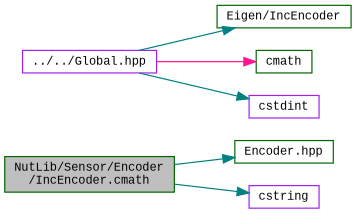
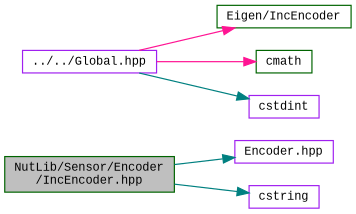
(181, 40) -> (181, 40)
(284, 152) -> (284, 152)
(90, 174) -> (90, 174)
